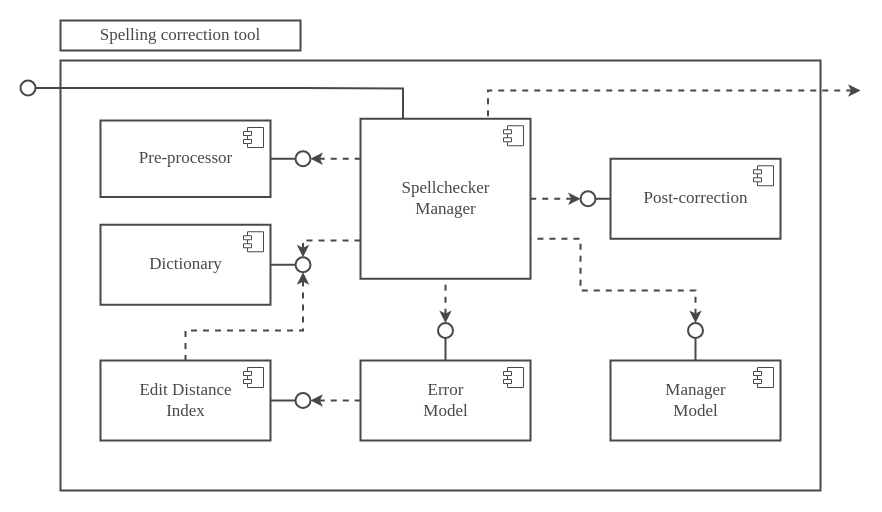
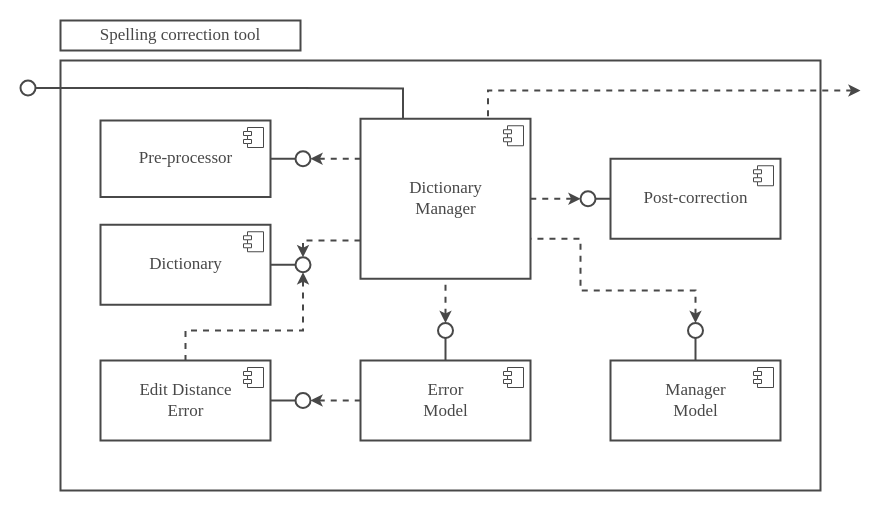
(446, 199) -> (446, 199)
(186, 401) -> (186, 401)
